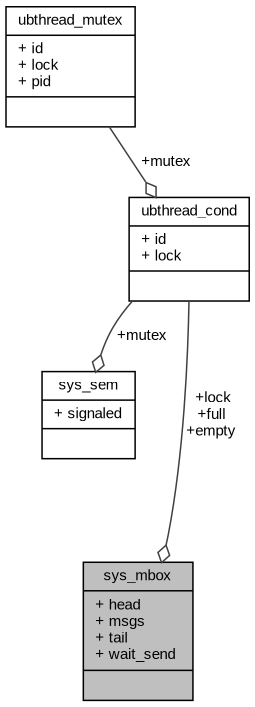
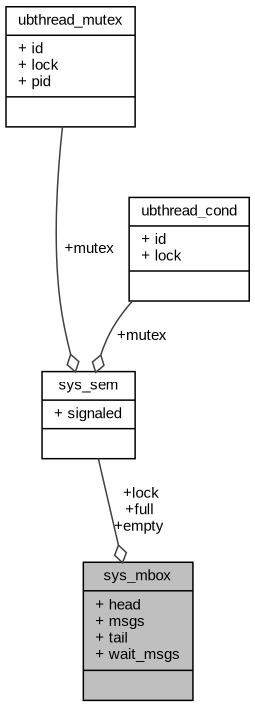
(127, 154) -> (56, 241)
(183, 423) -> (108, 502)
(136, 655) -> (138, 655)
